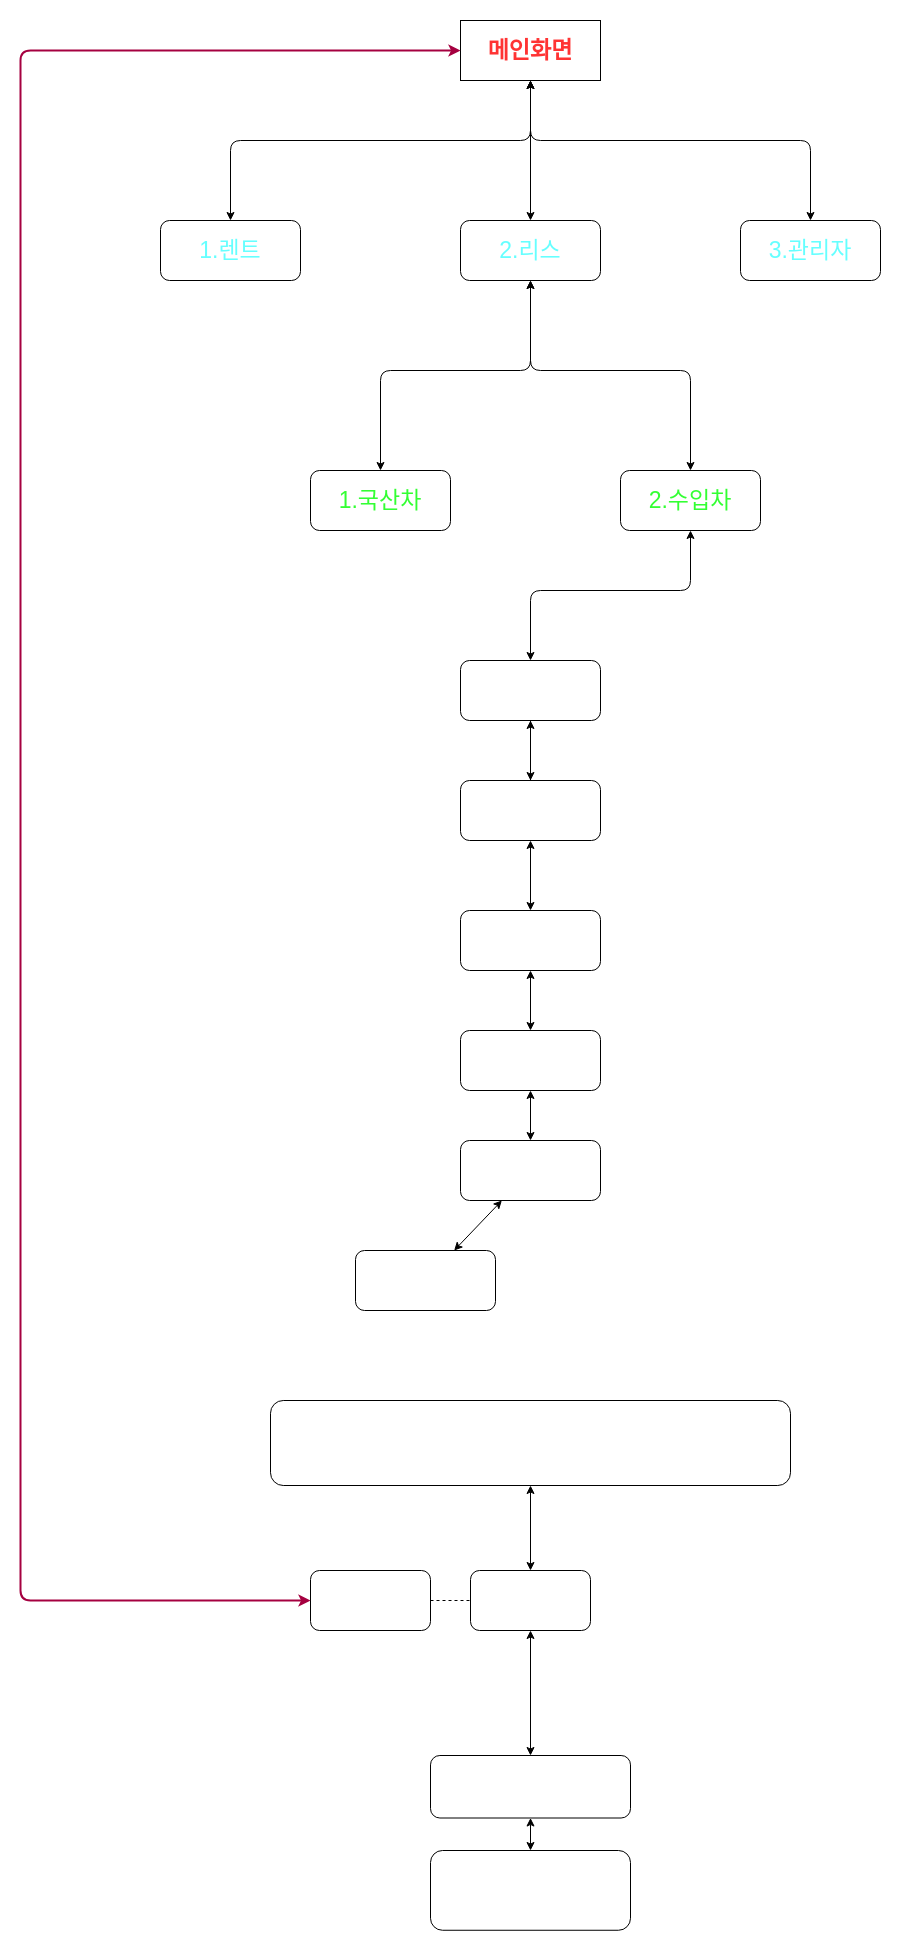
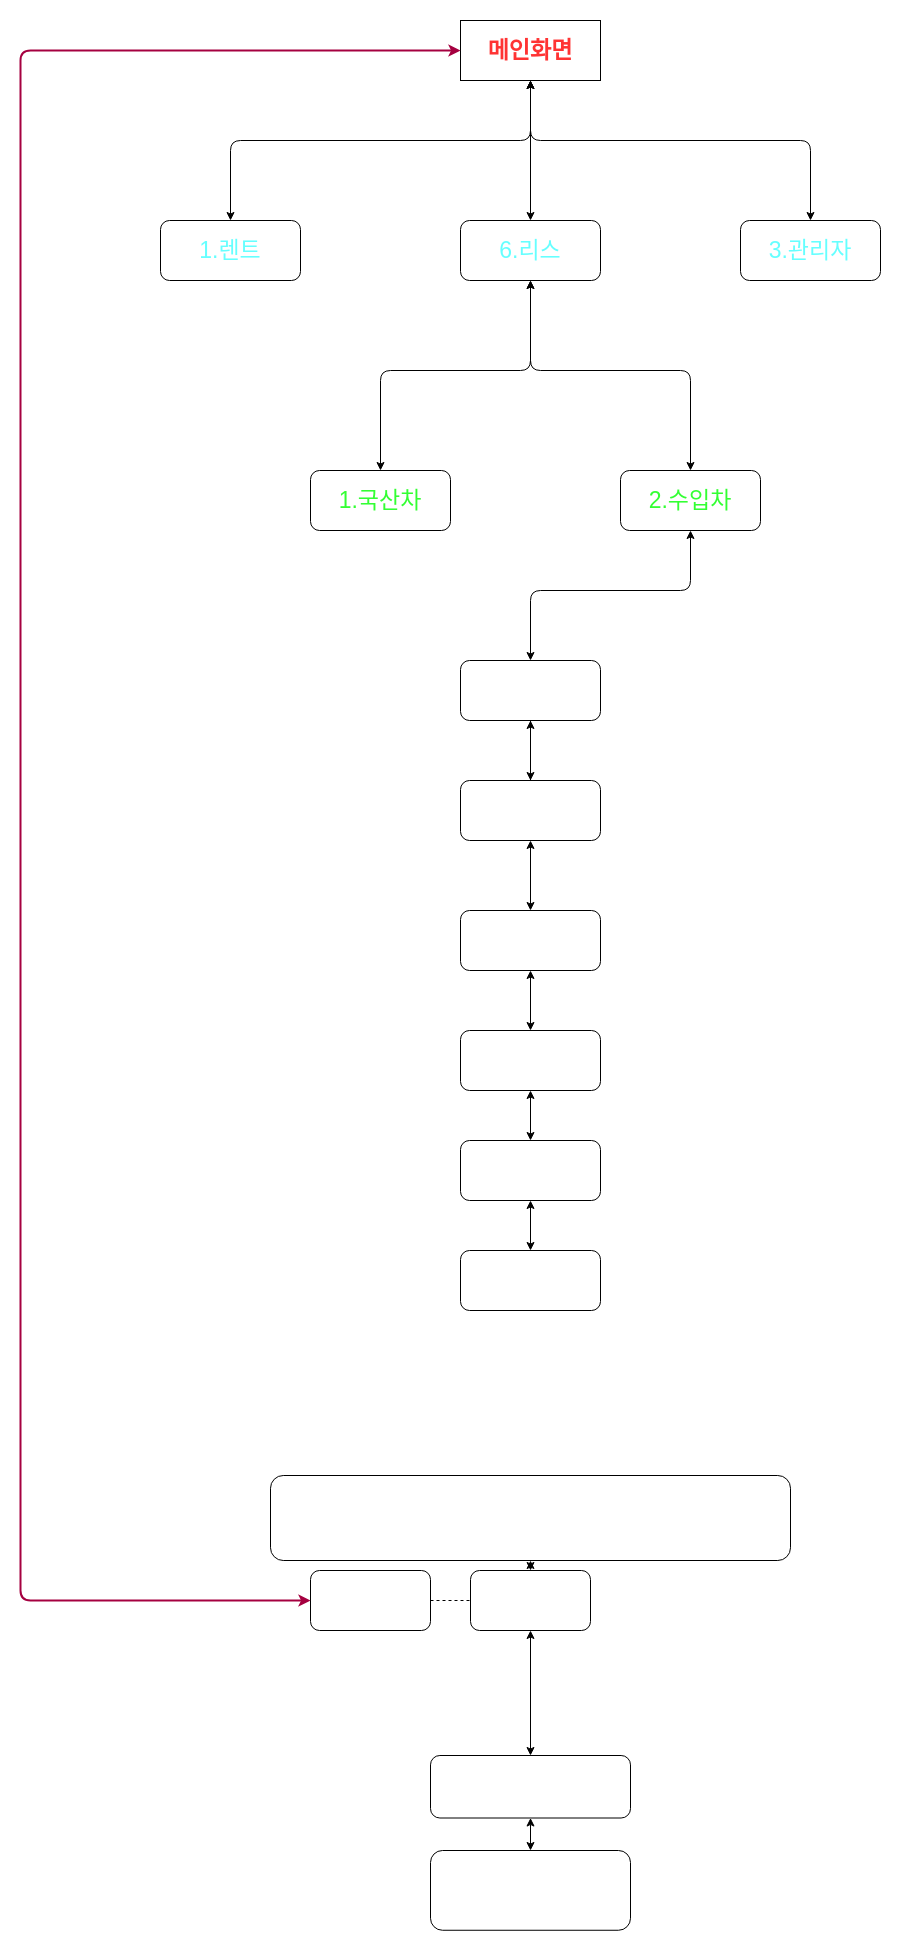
(531, 251) -> (531, 251)
(426, 1281) -> (531, 1281)
(531, 1443) -> (531, 1518)
(531, 1601) -> (531, 1601)
